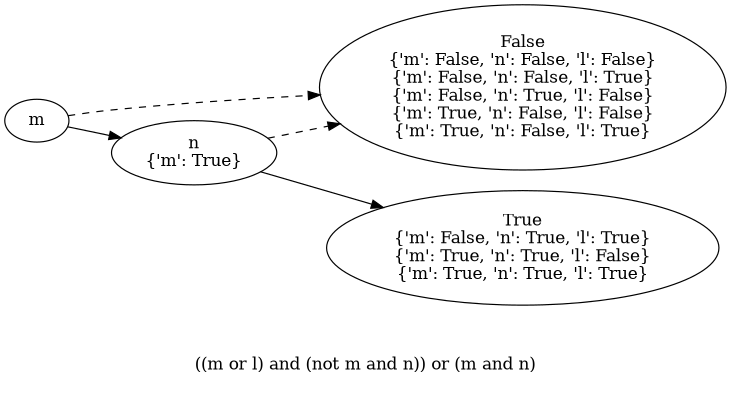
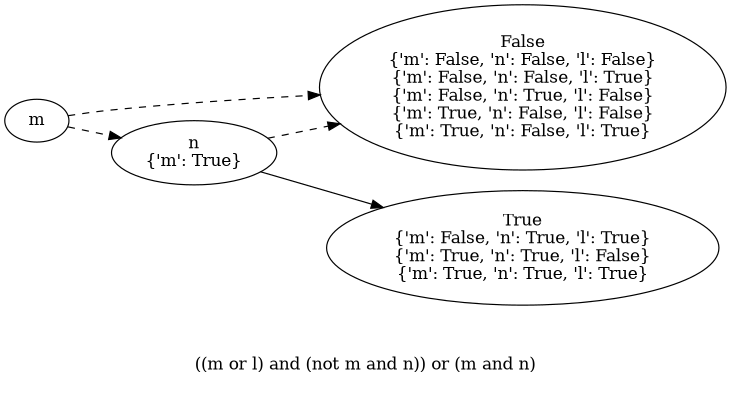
(89, 131) -> (89, 131)
